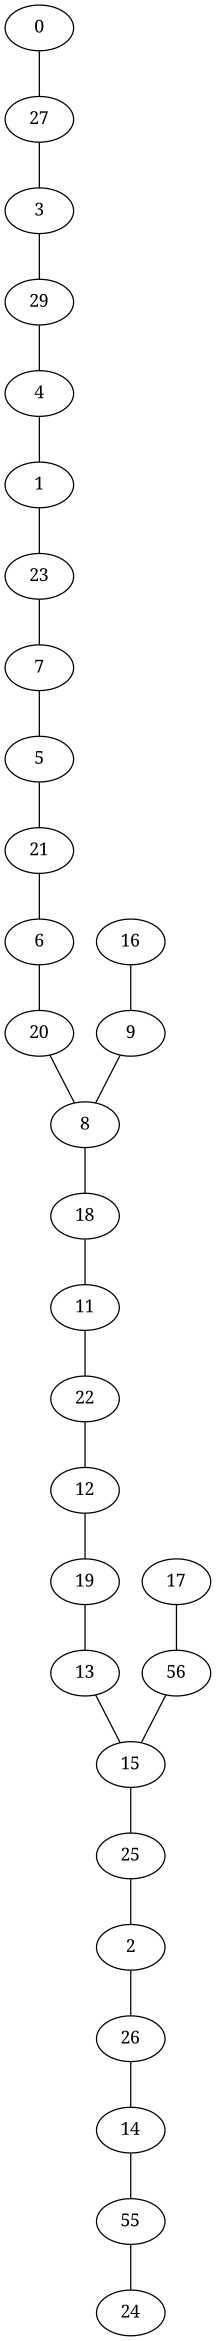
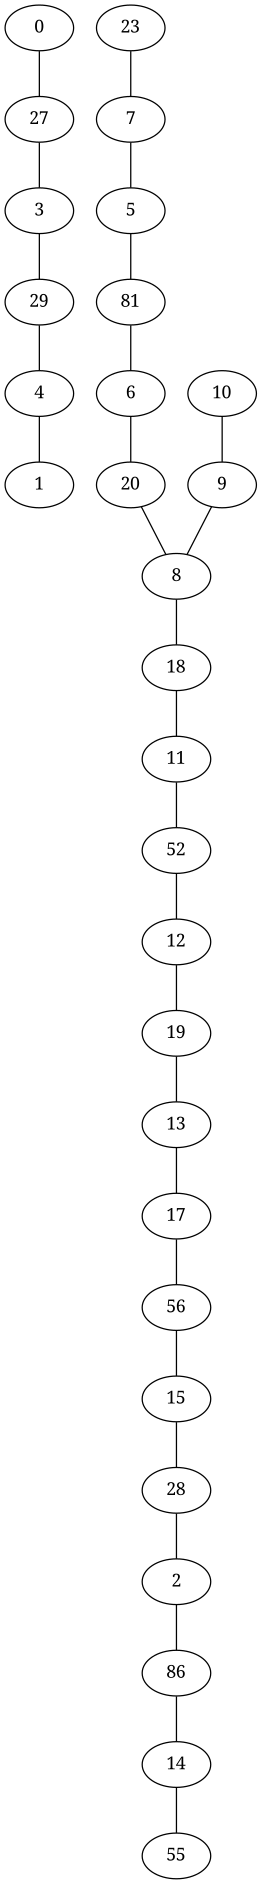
(39, 531) -> none
(39, 851) -> (131, 302)
(131, 942) -> (222, 394)
(85, 1399) -> (176, 851)
(108, 1719) -> (176, 1171)
(131, 1856) -> (176, 1490)
(131, 2039) -> (176, 1673)
(131, 2313) -> none
